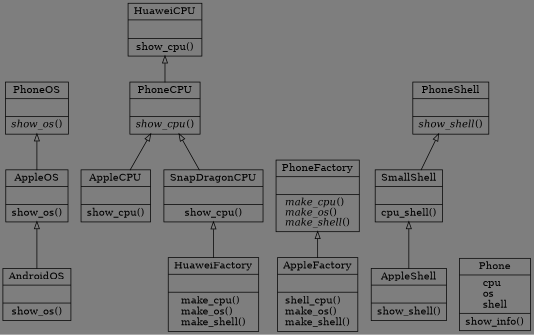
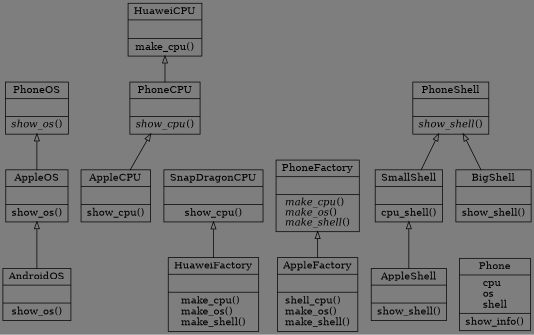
(165, 47) -> (165, 47)
(191, 155) -> none
none -> (494, 196)
